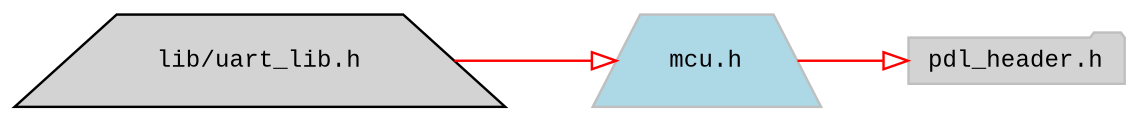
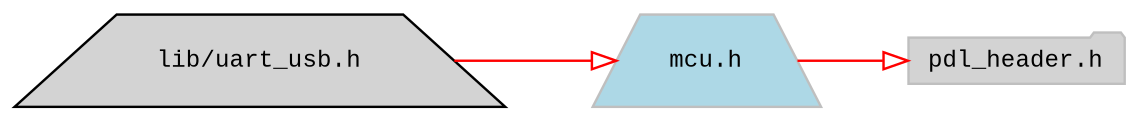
(260, 61) -> (260, 61)
